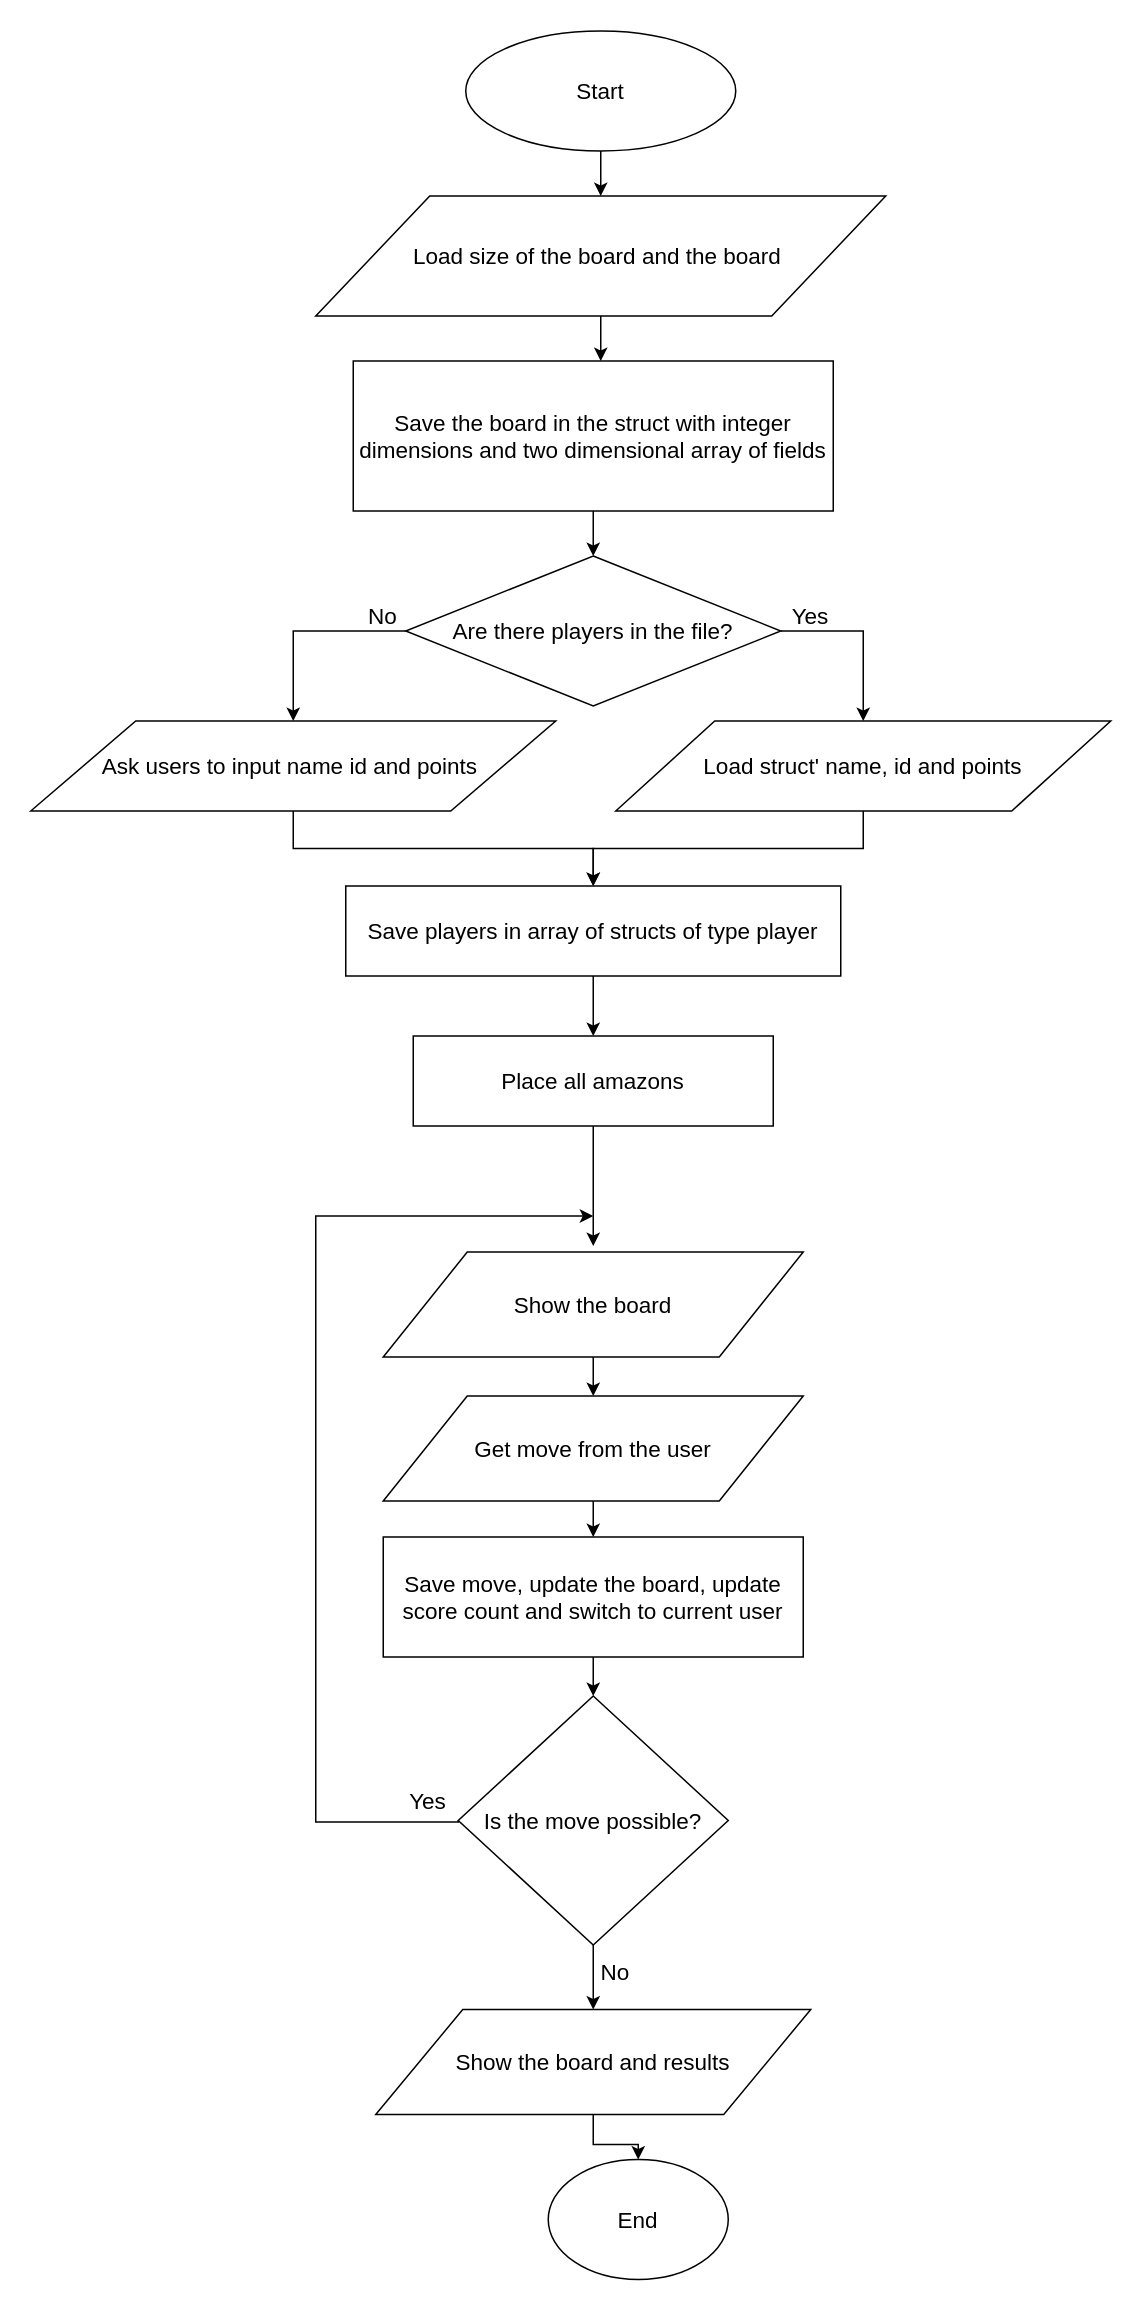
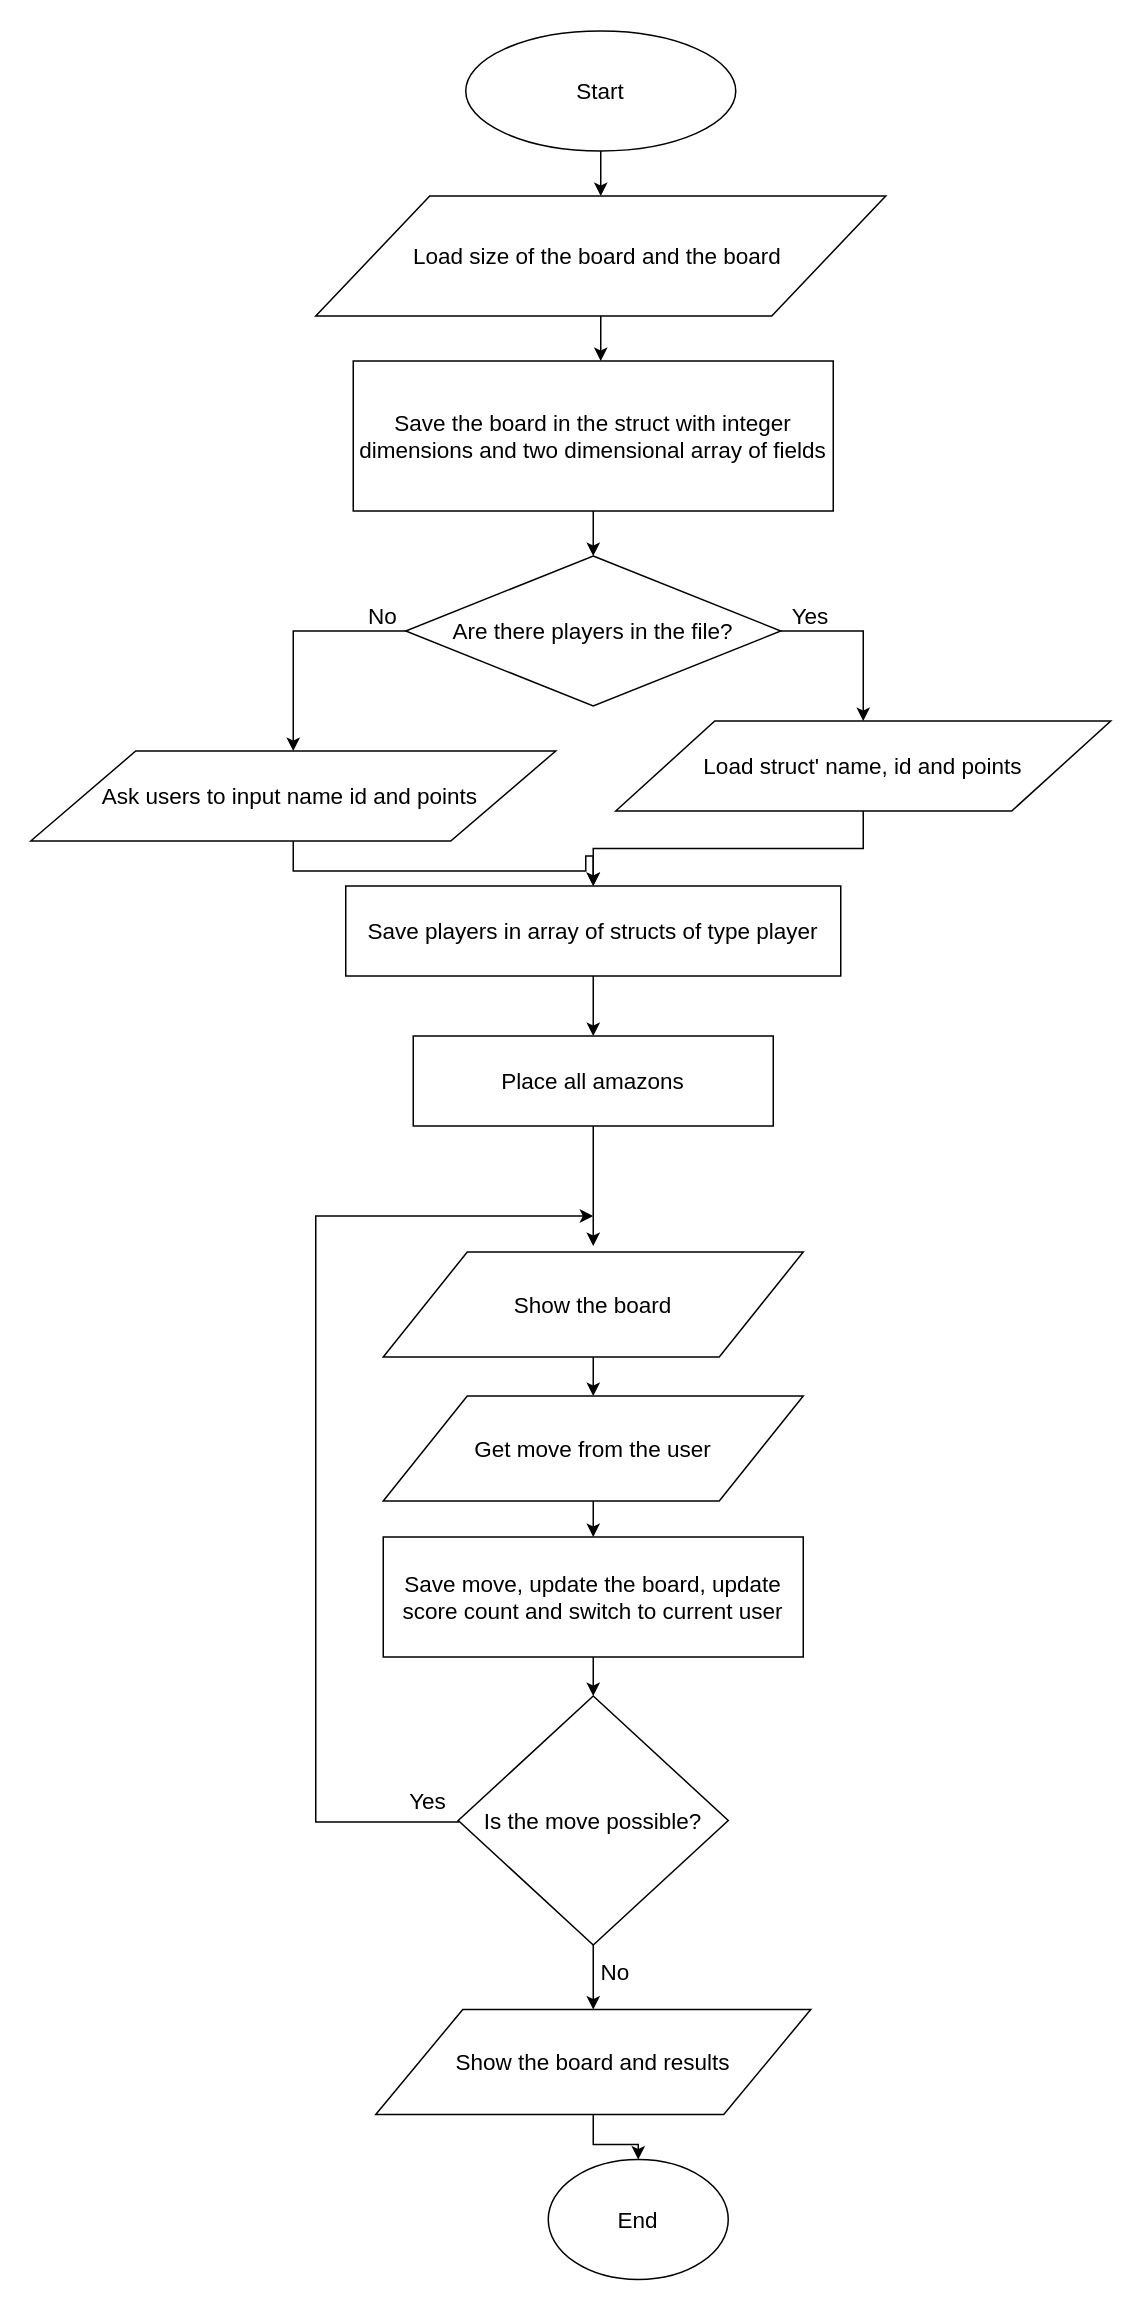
(293, 766) -> (293, 796)
